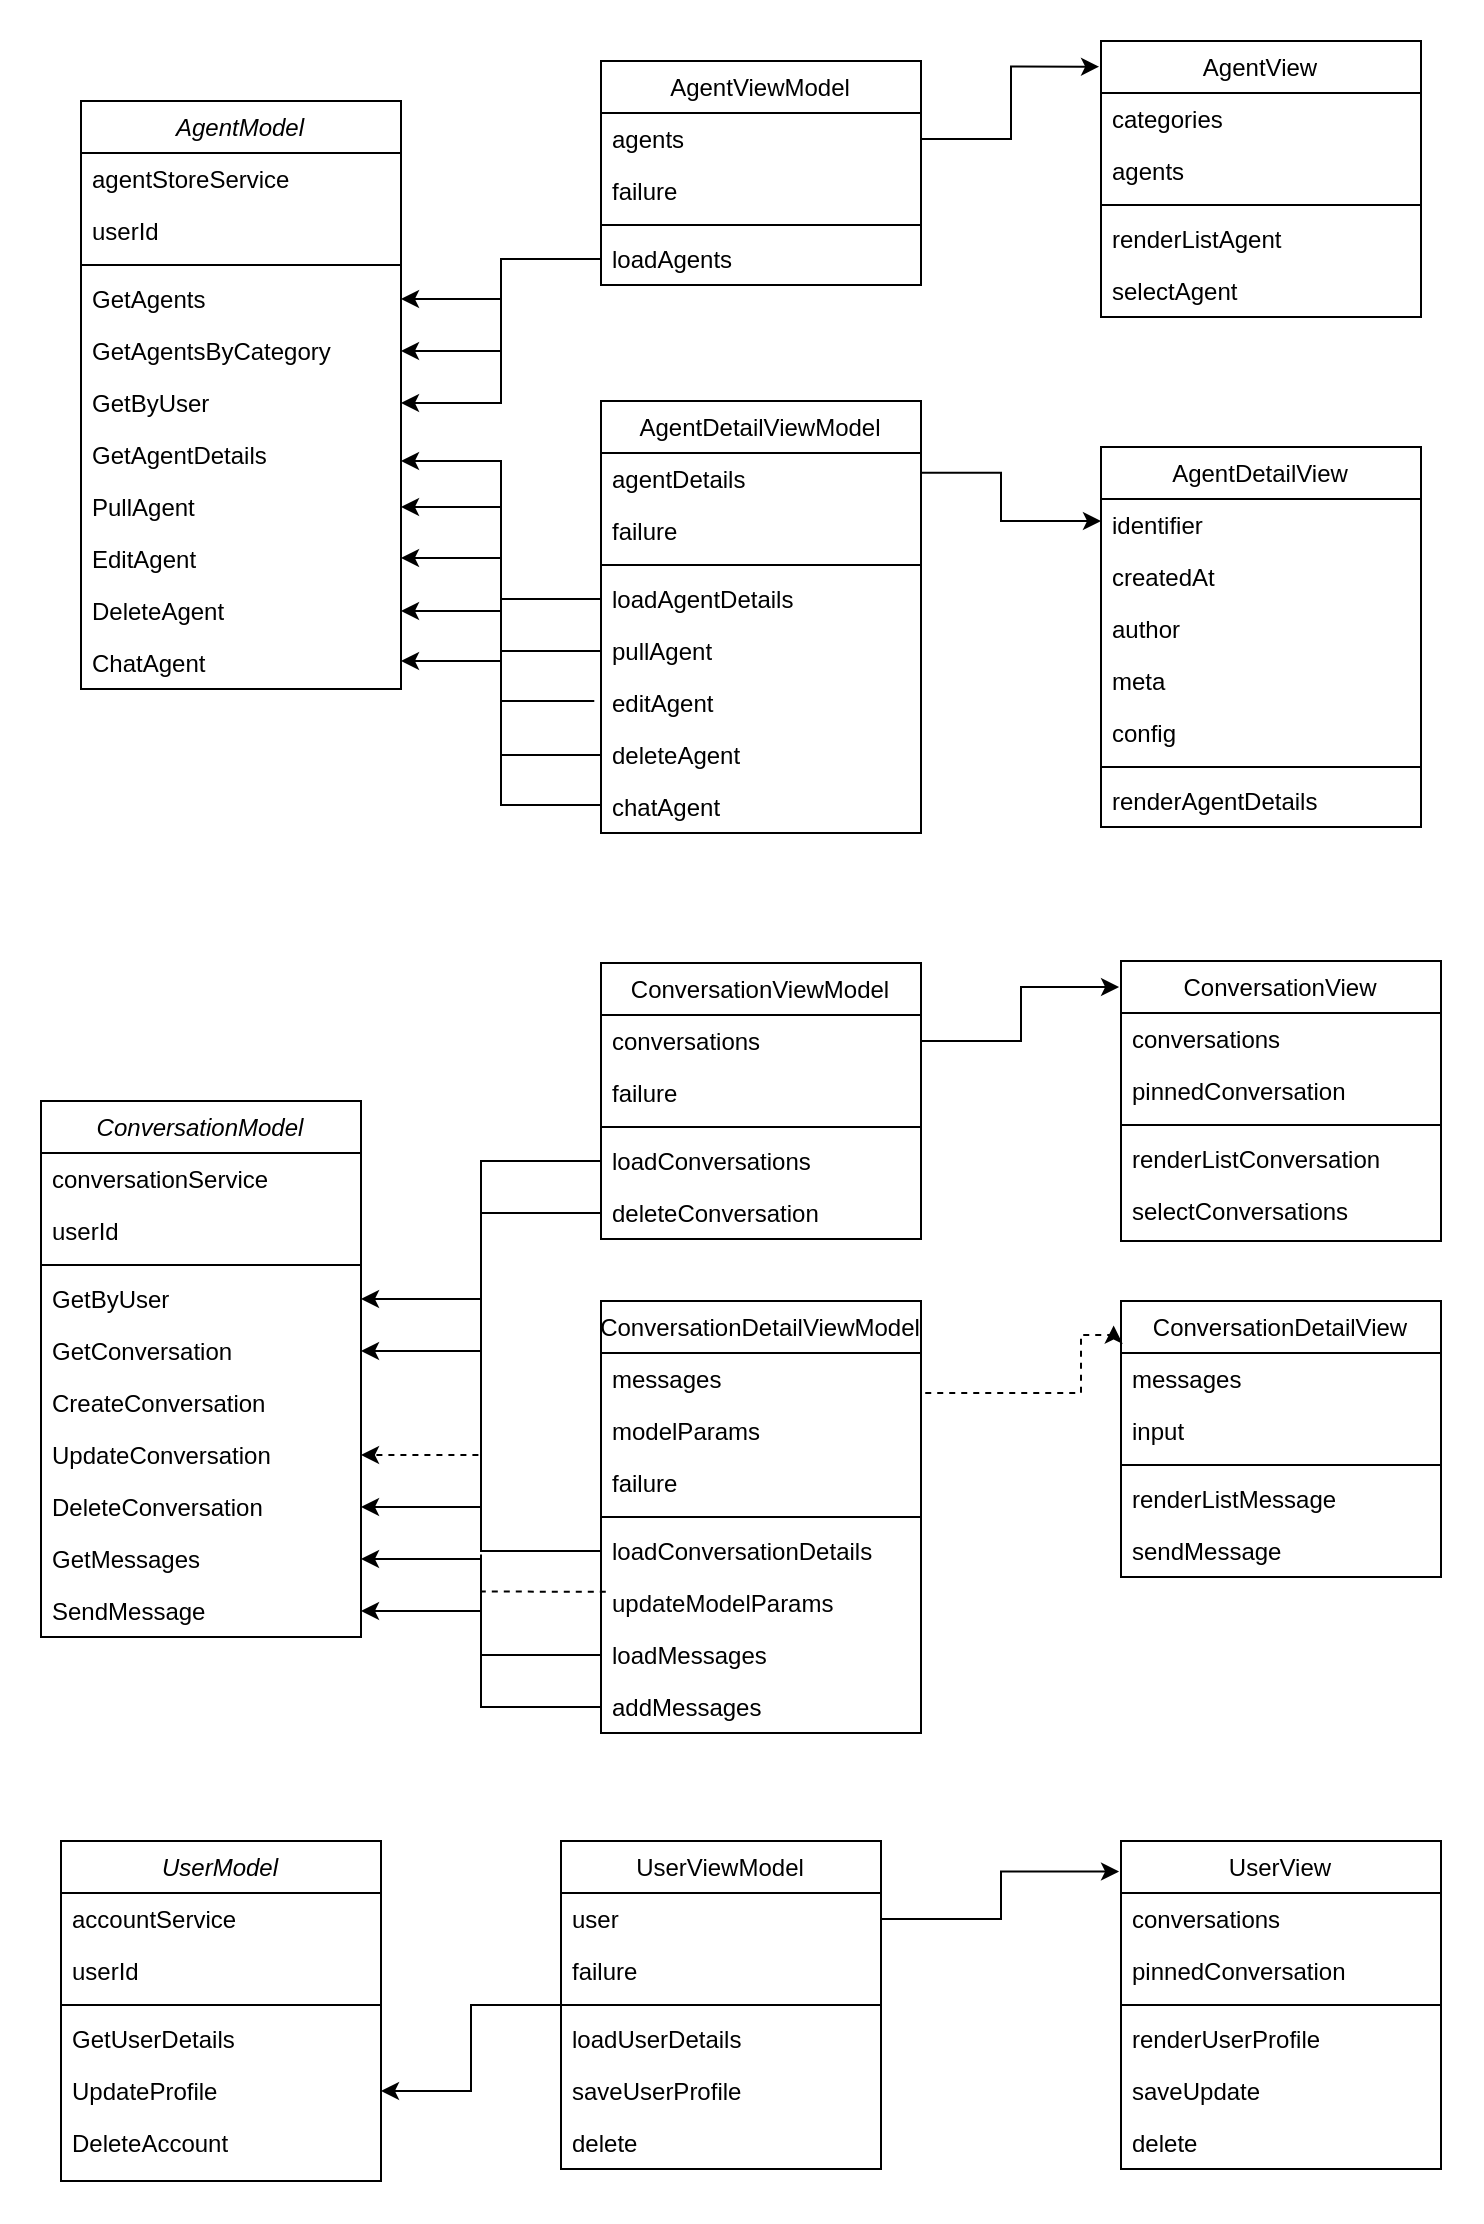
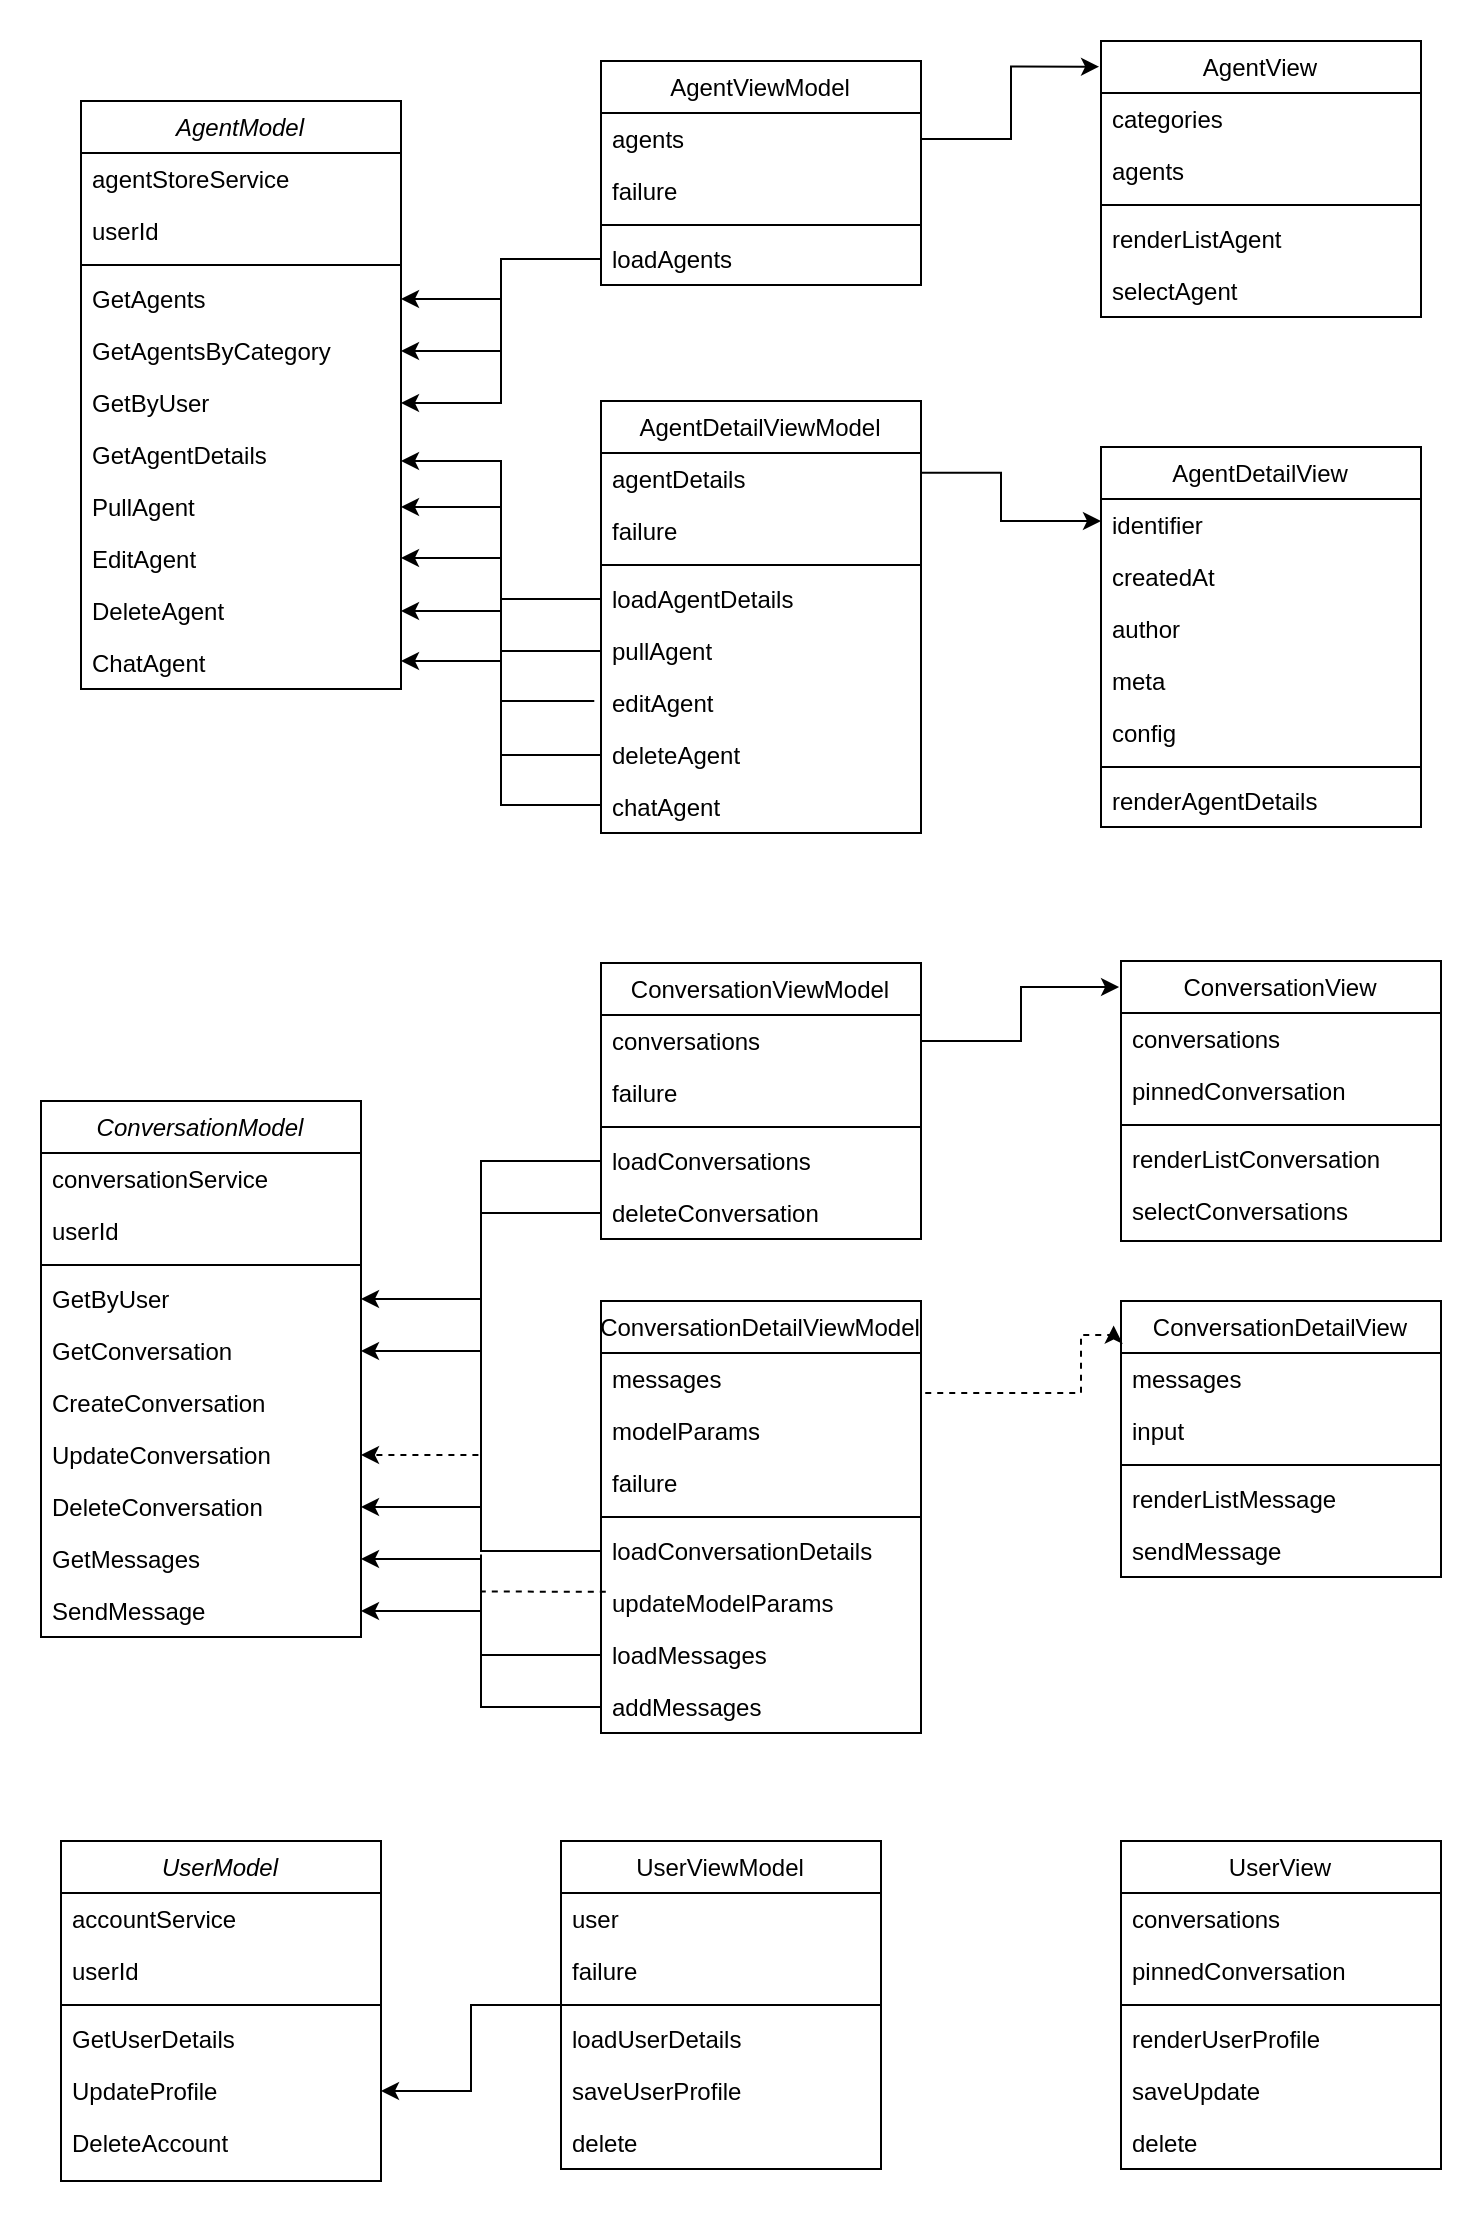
(1001, 1902) -> none
